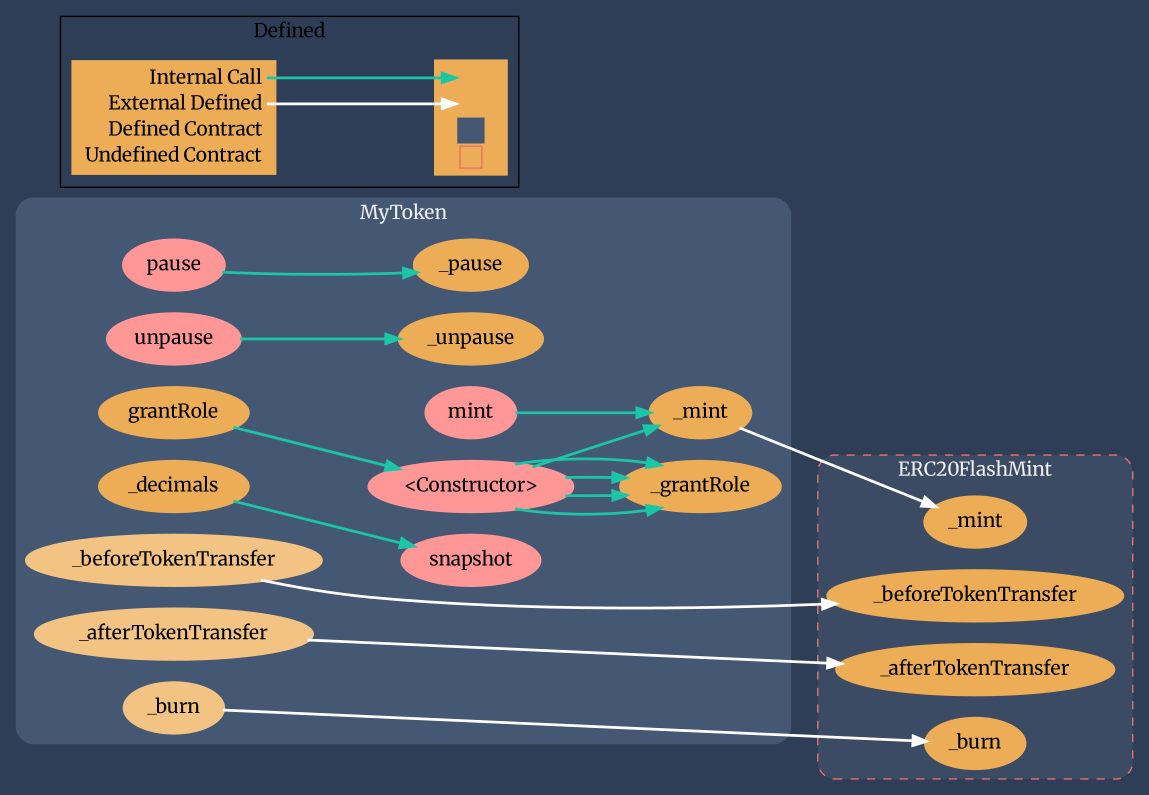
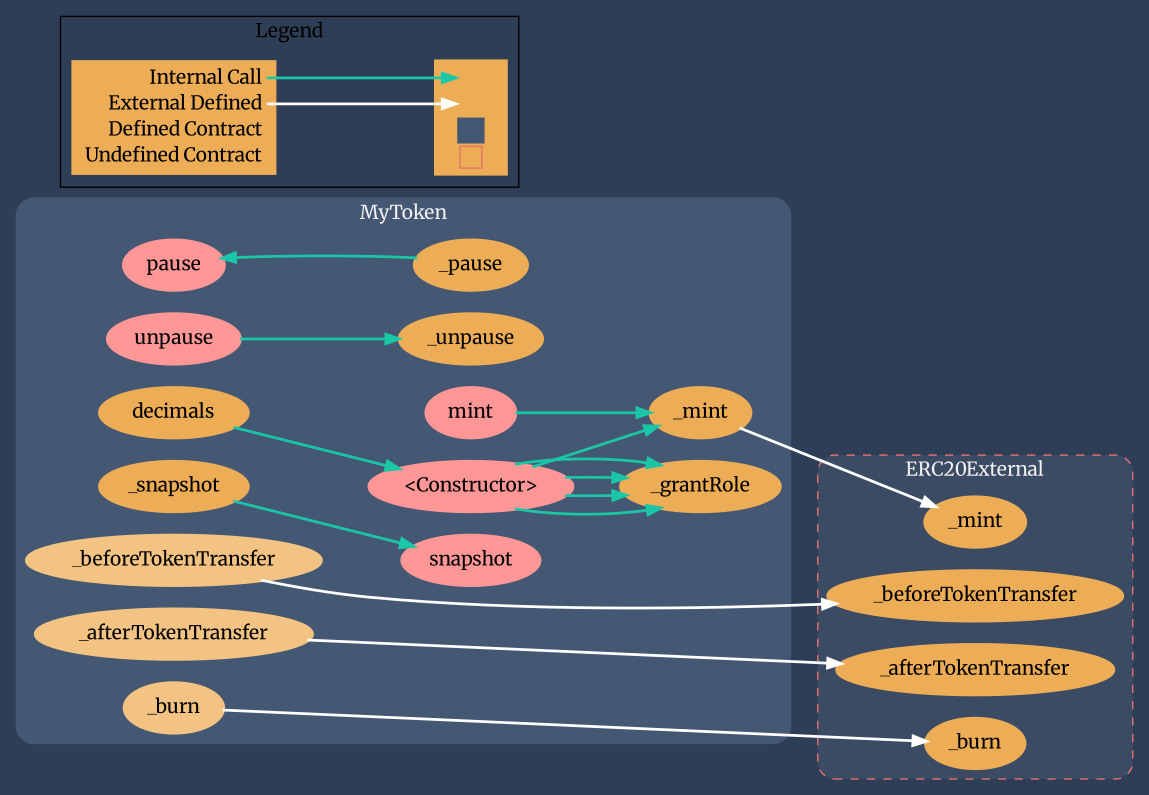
(290, 32) -> (290, 32)
(313, 274) -> (326, 256)
(174, 413) -> (174, 413)
(975, 471) -> (975, 471)
(174, 487) -> (174, 487)
